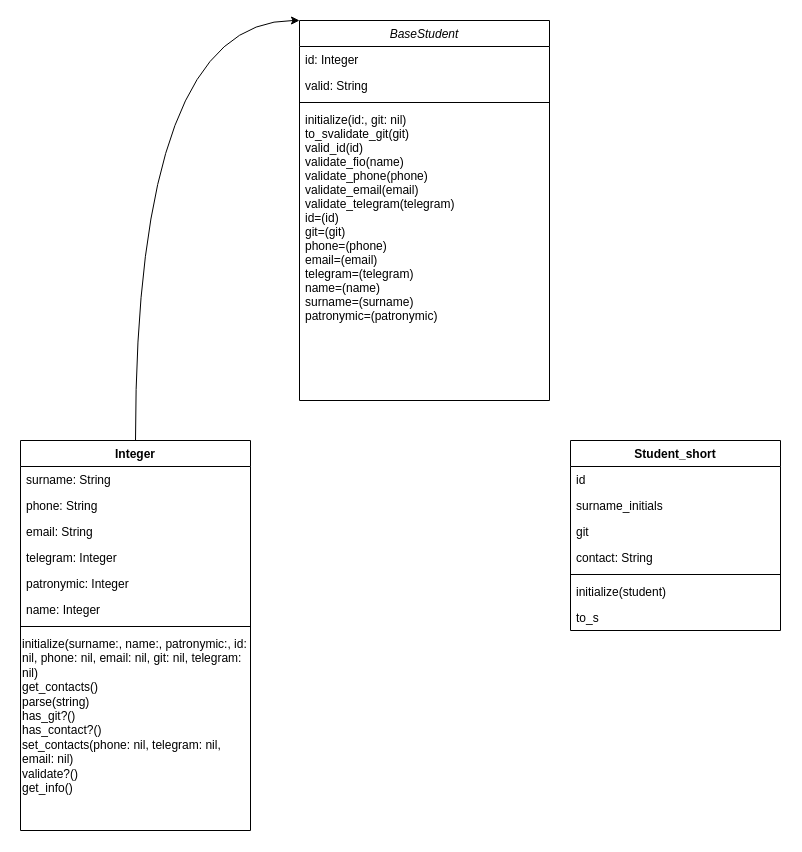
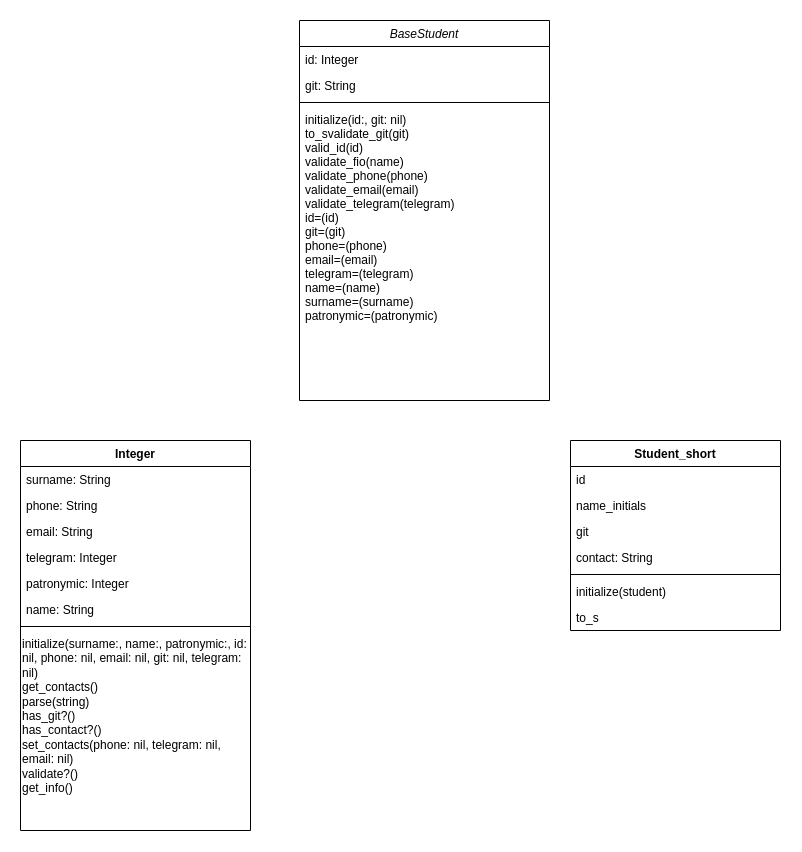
(341, 86) -> (336, 86)
(155, 199) -> none
(624, 507) -> (614, 507)
(67, 610) -> (62, 610)
